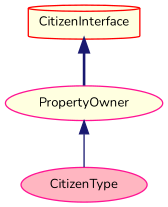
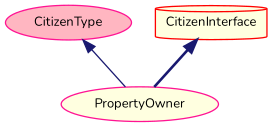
(84, 151) -> (109, 68)
